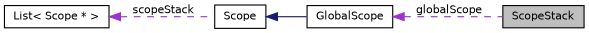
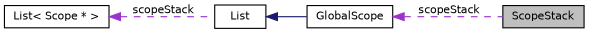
(448, 11) -> (448, 11)
(240, 17) -> (240, 17)
